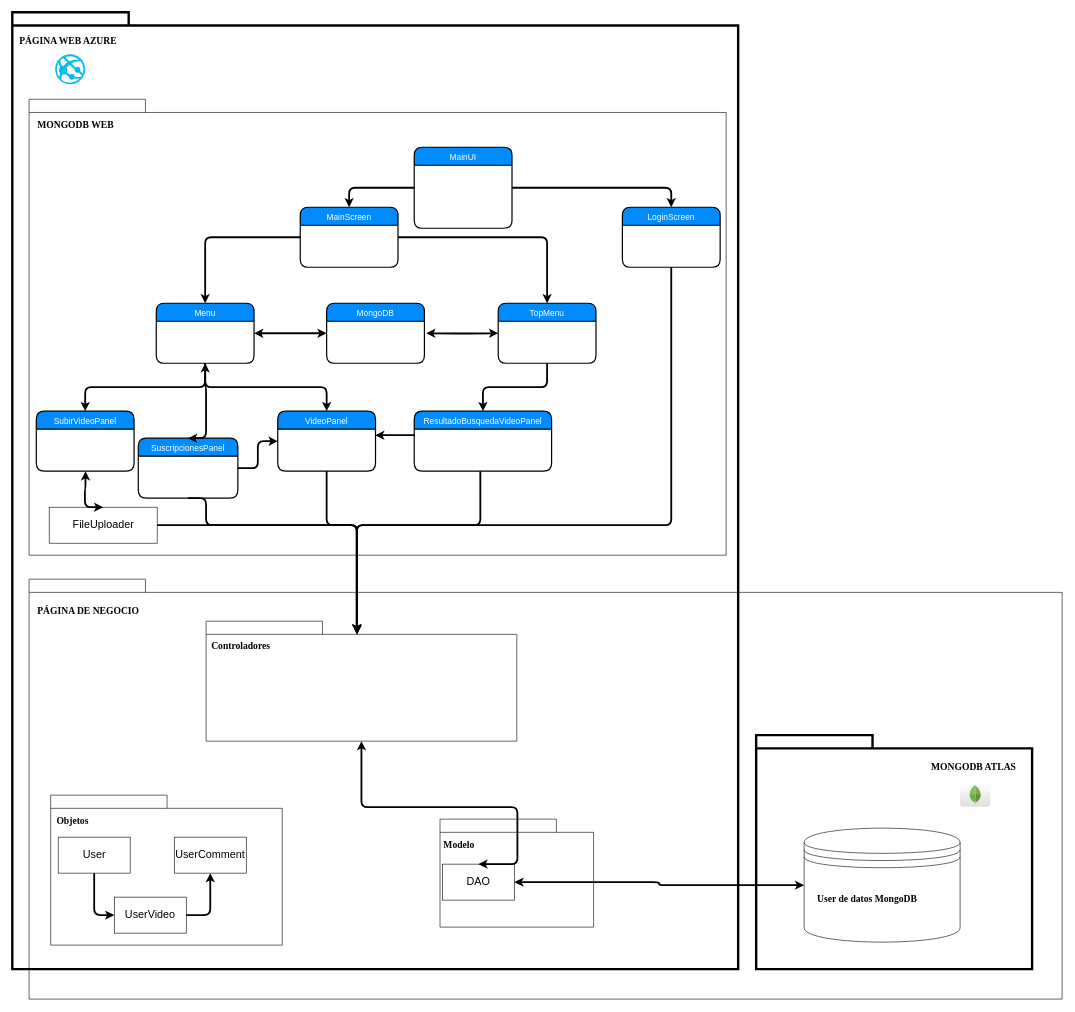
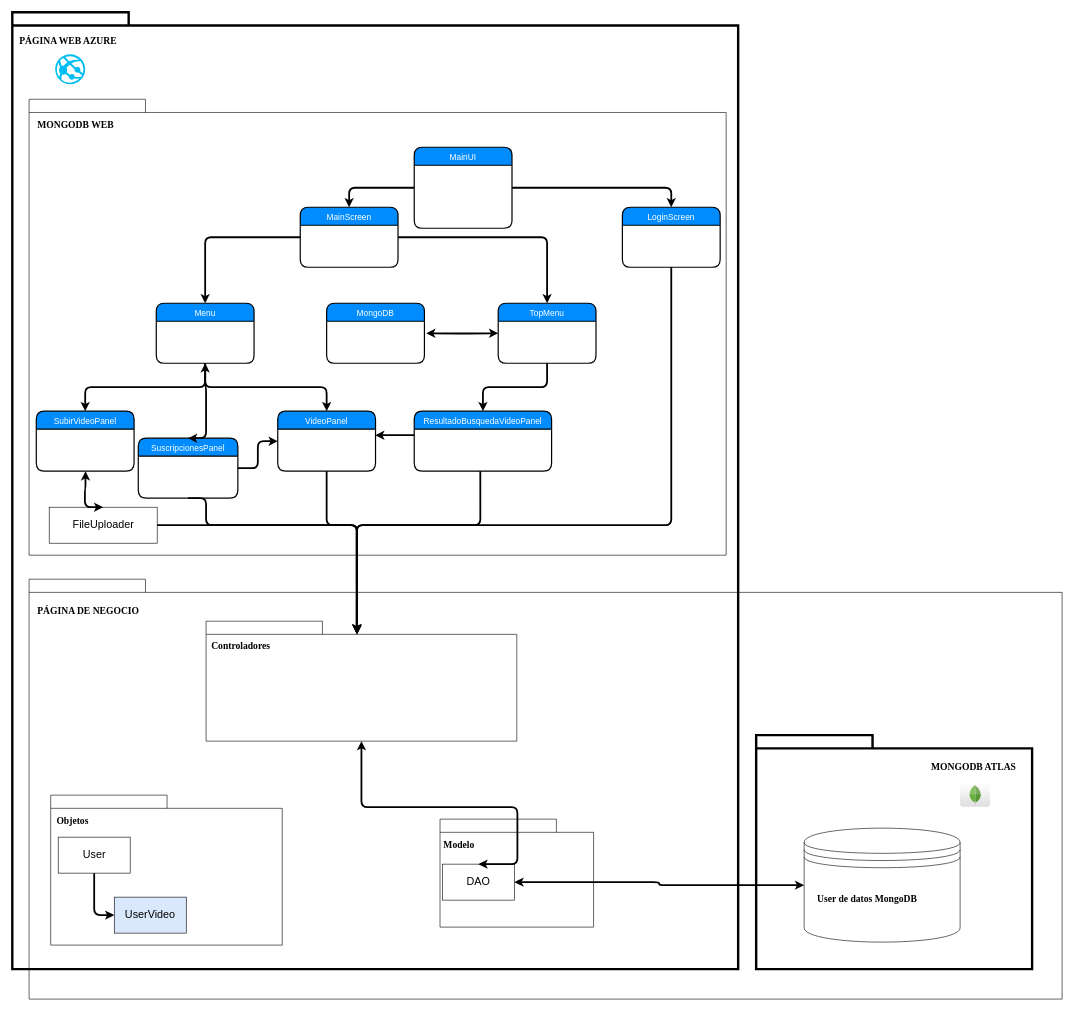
(290, 333) -> none
(210, 855) -> none
(210, 909) -> none
(150, 915) -> (150, 915)
